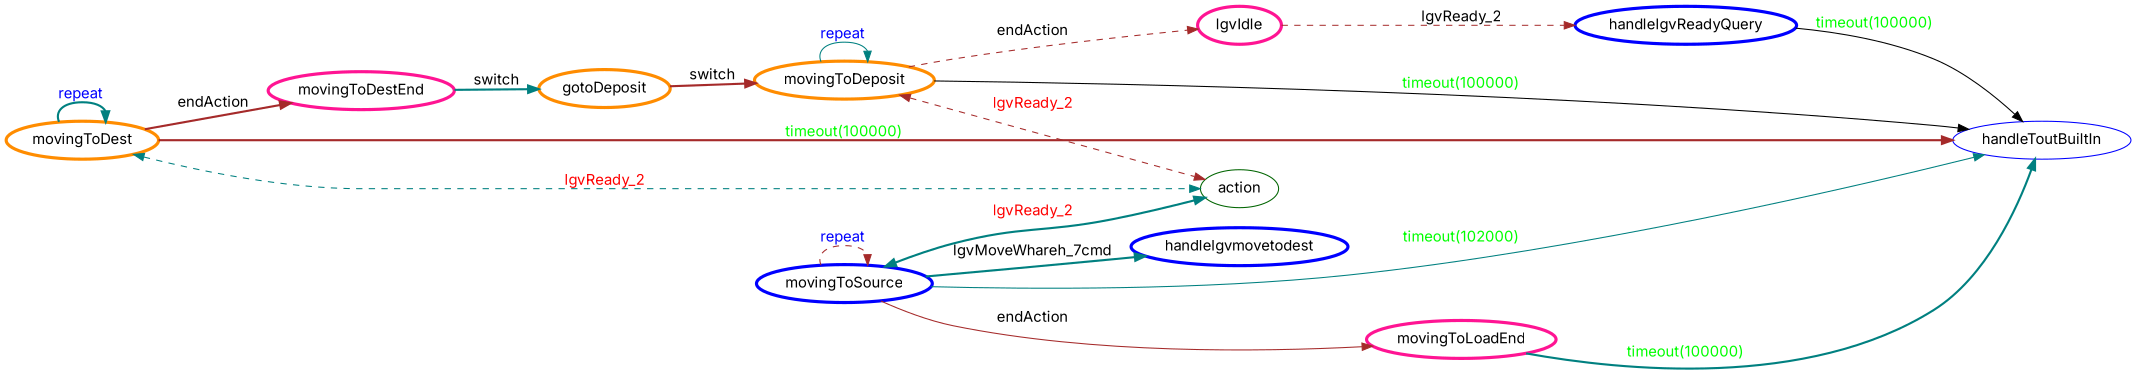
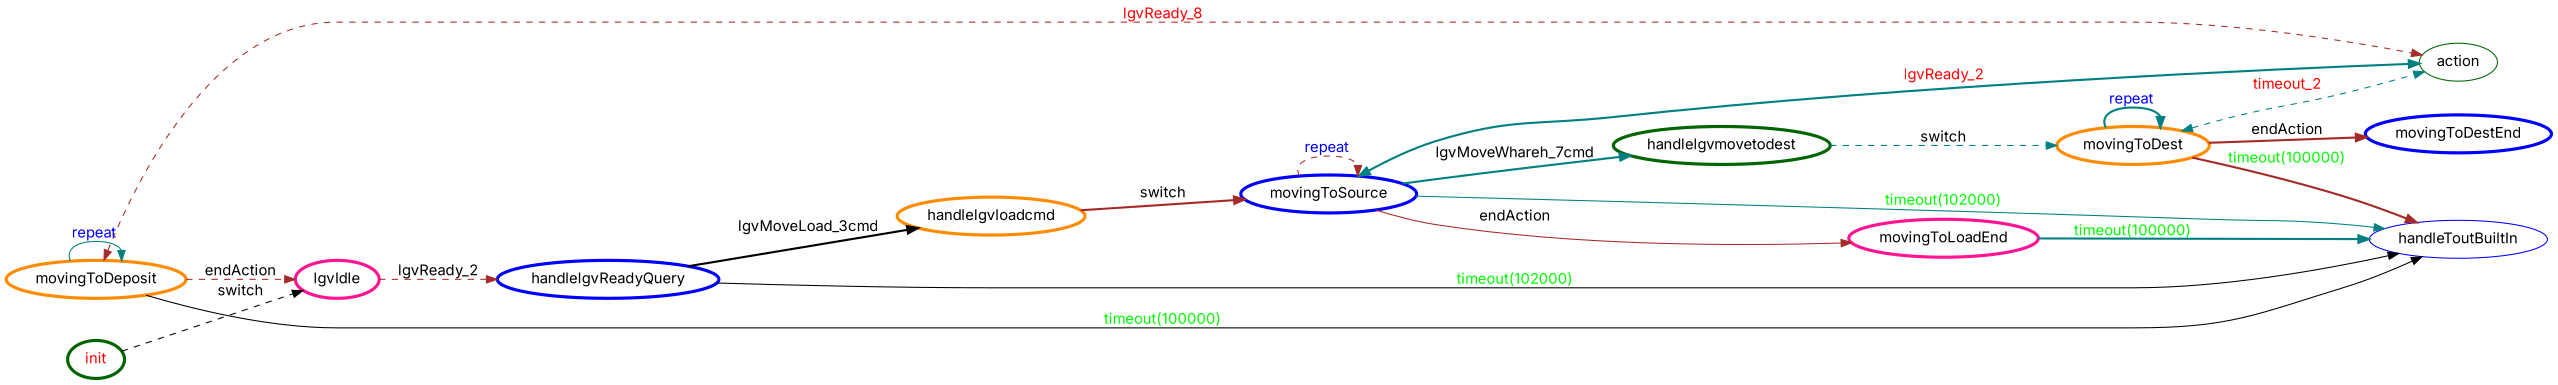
(1875, 24) -> (1515, 280)
(605, 89) -> none
(361, 91) -> (2458, 134)
(1033, 104) -> (1163, 14)
none -> (1938, 145)
(605, 181) -> (2287, 85)
none -> (991, 216)
(1239, 247) -> (1722, 145)
none -> (96, 359)
